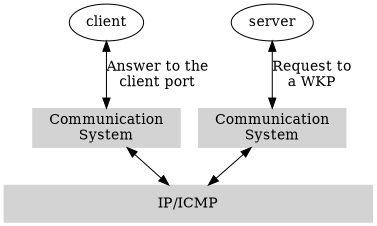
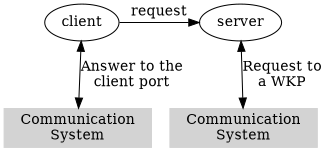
none -> (154, 23)
(188, 204) -> none
